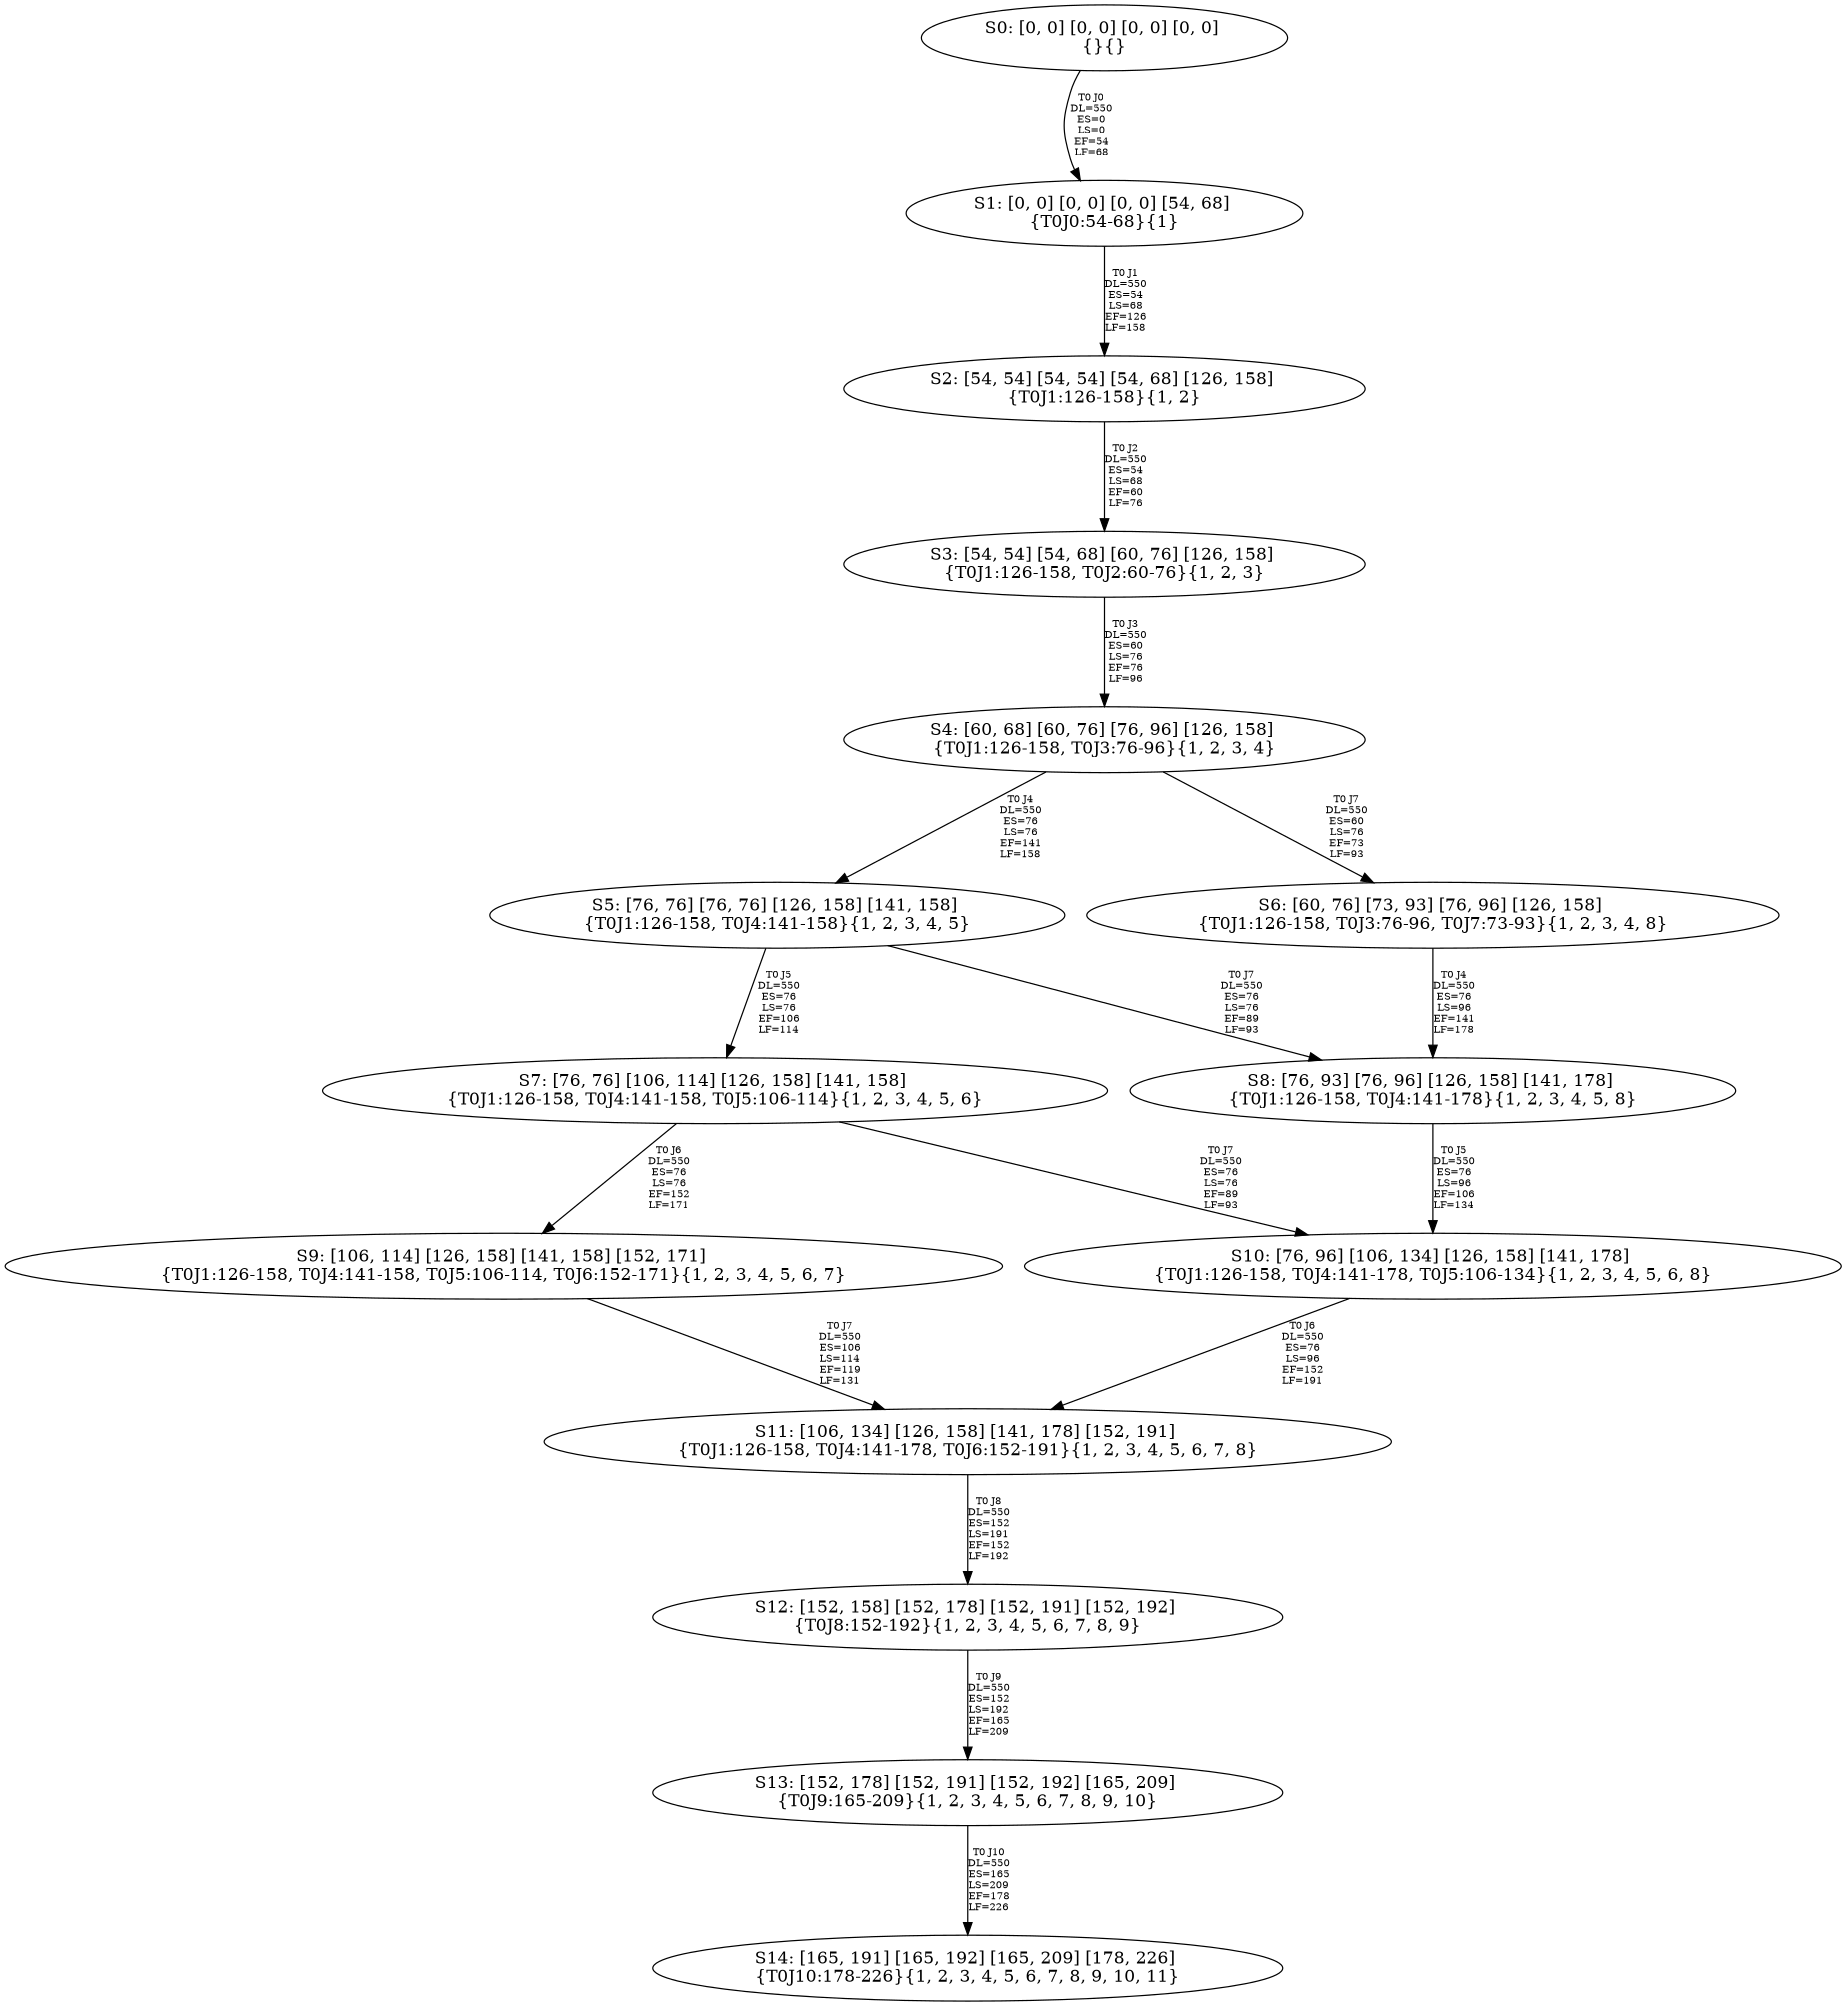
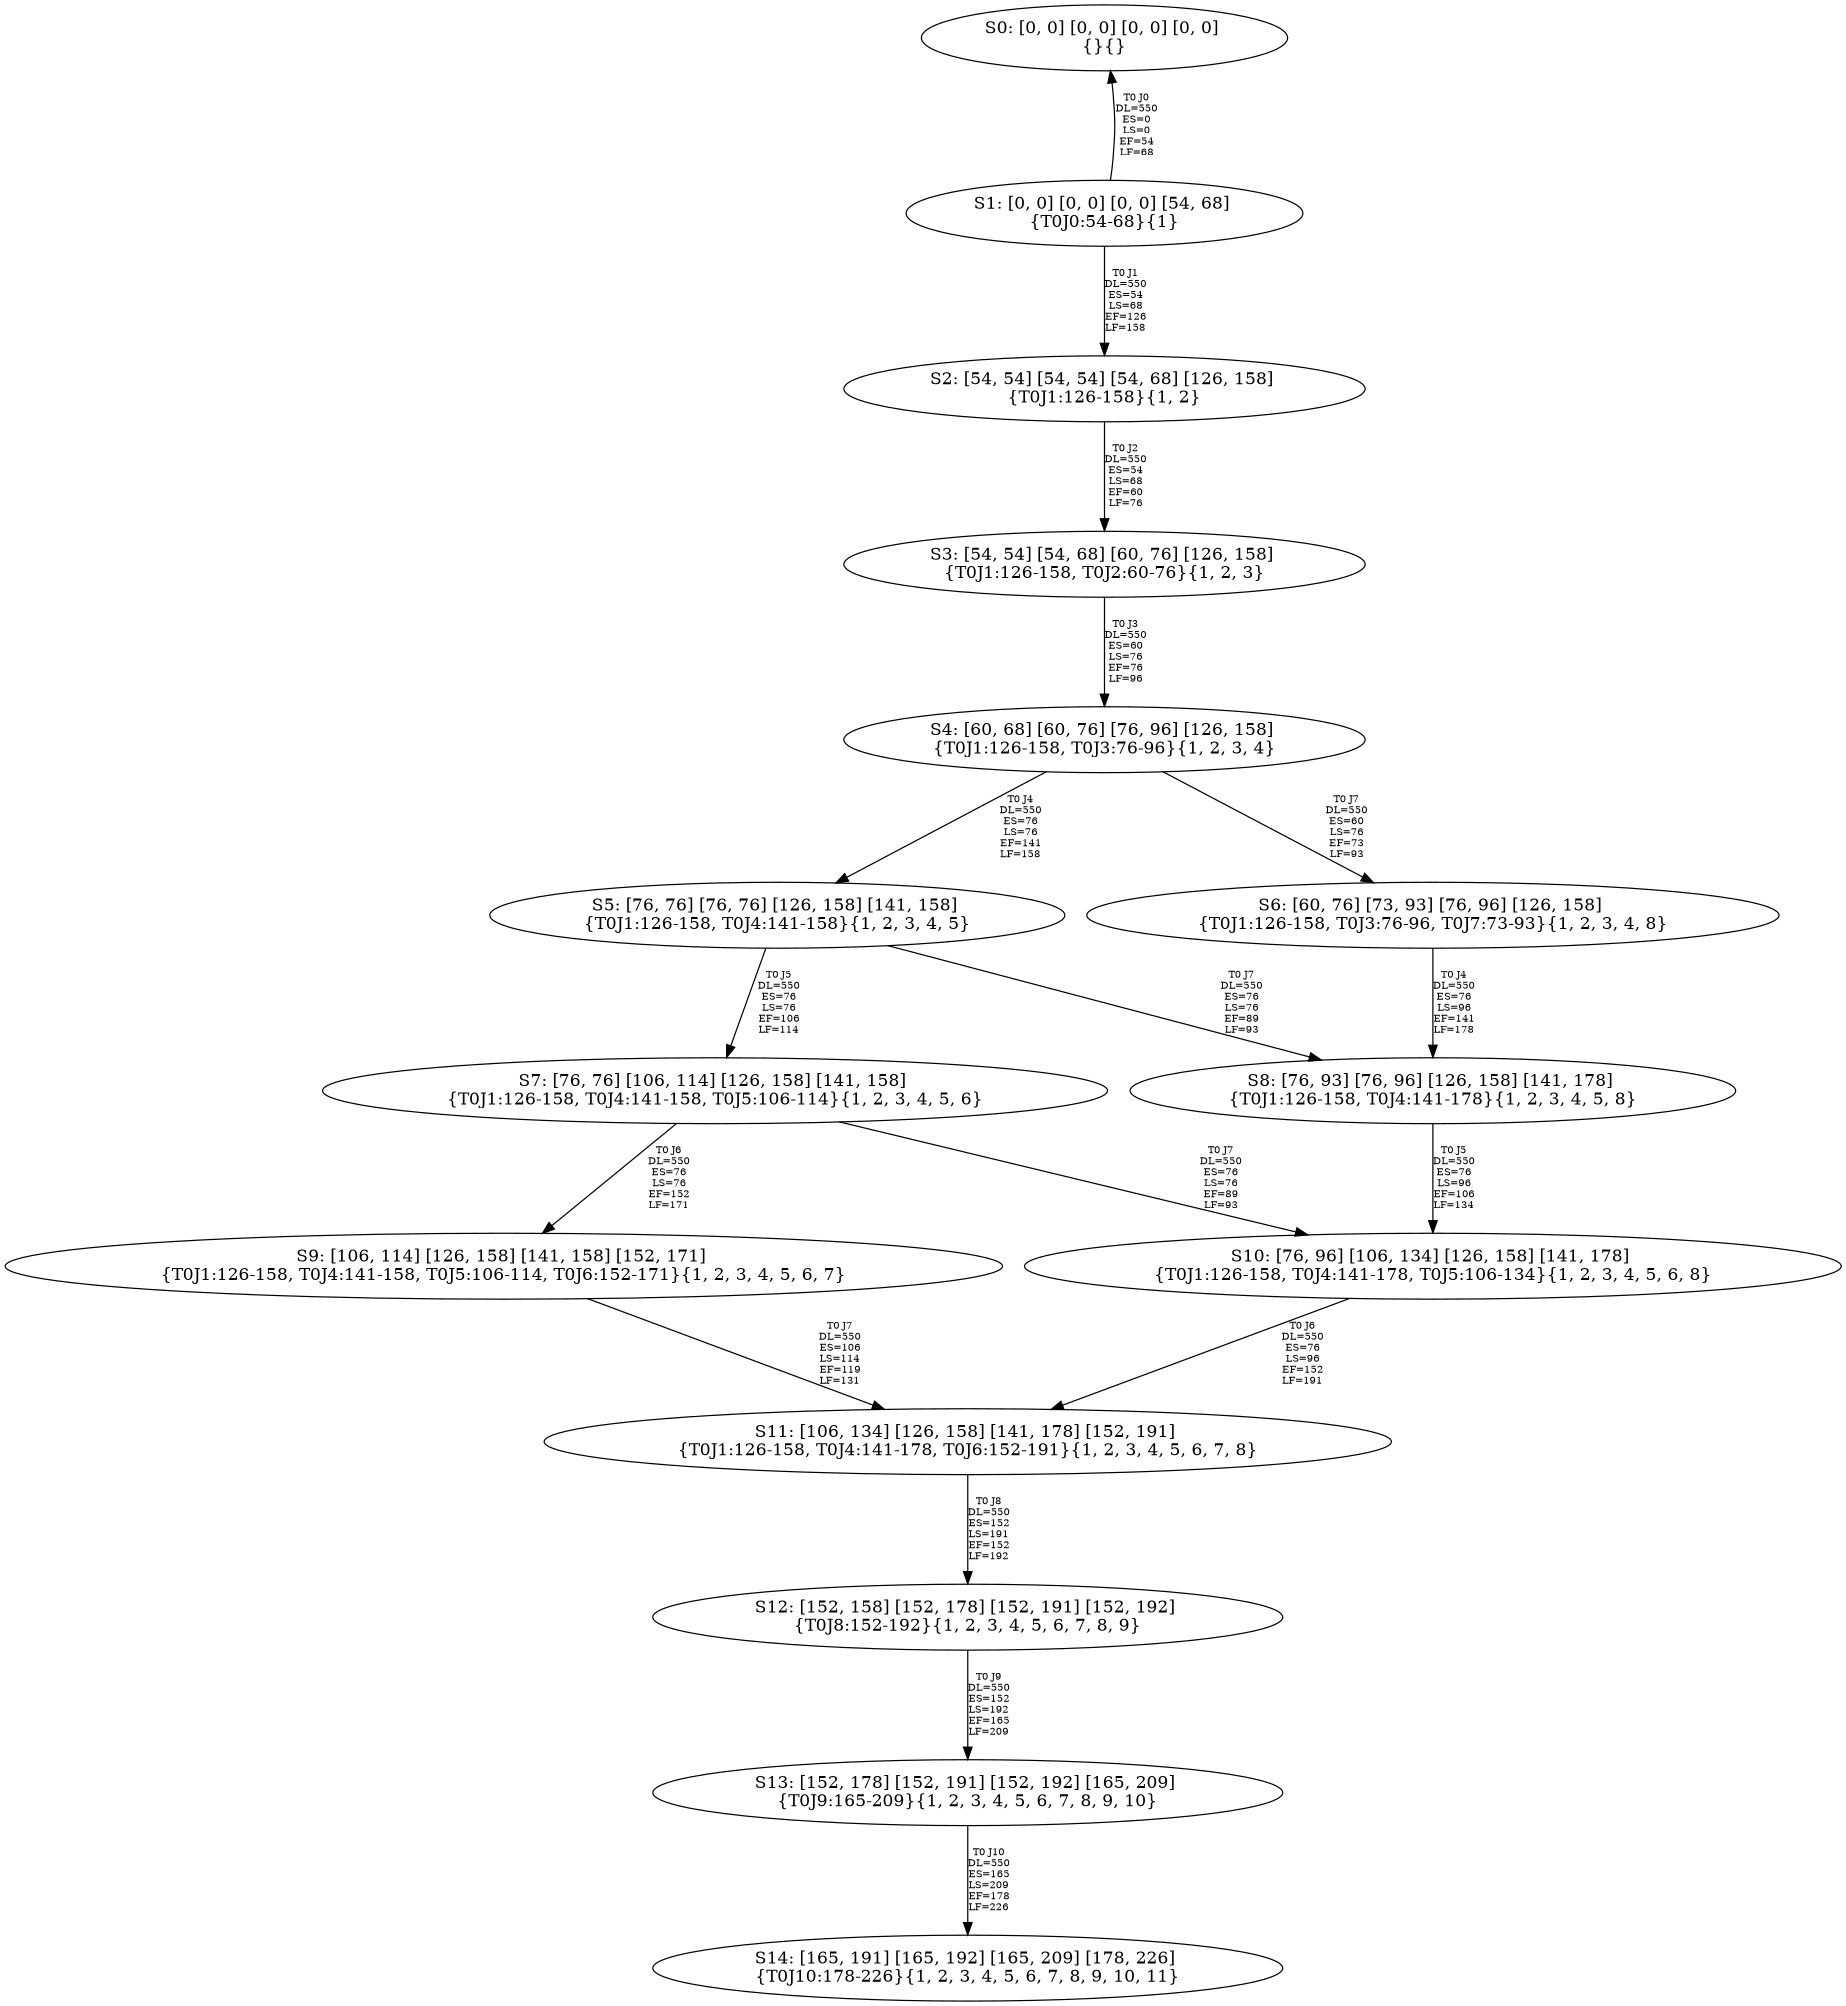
(1064, 119) -> (1115, 132)
